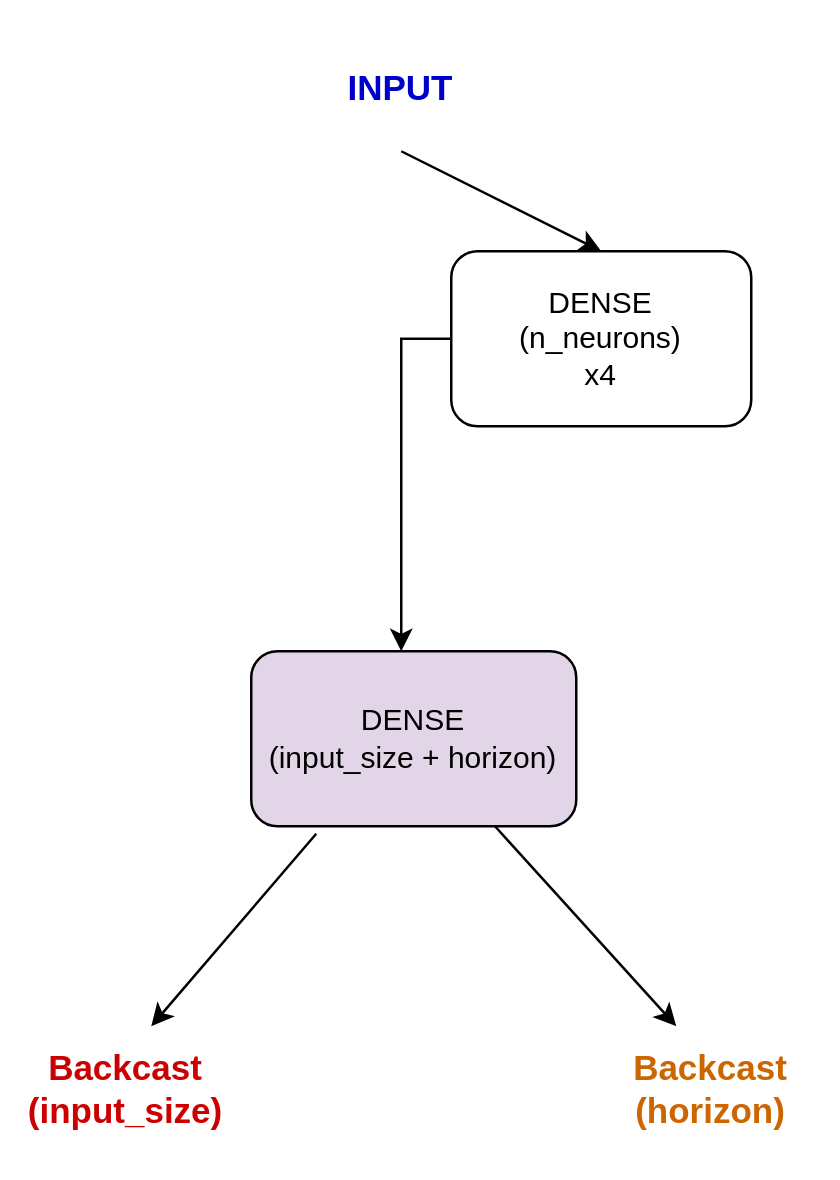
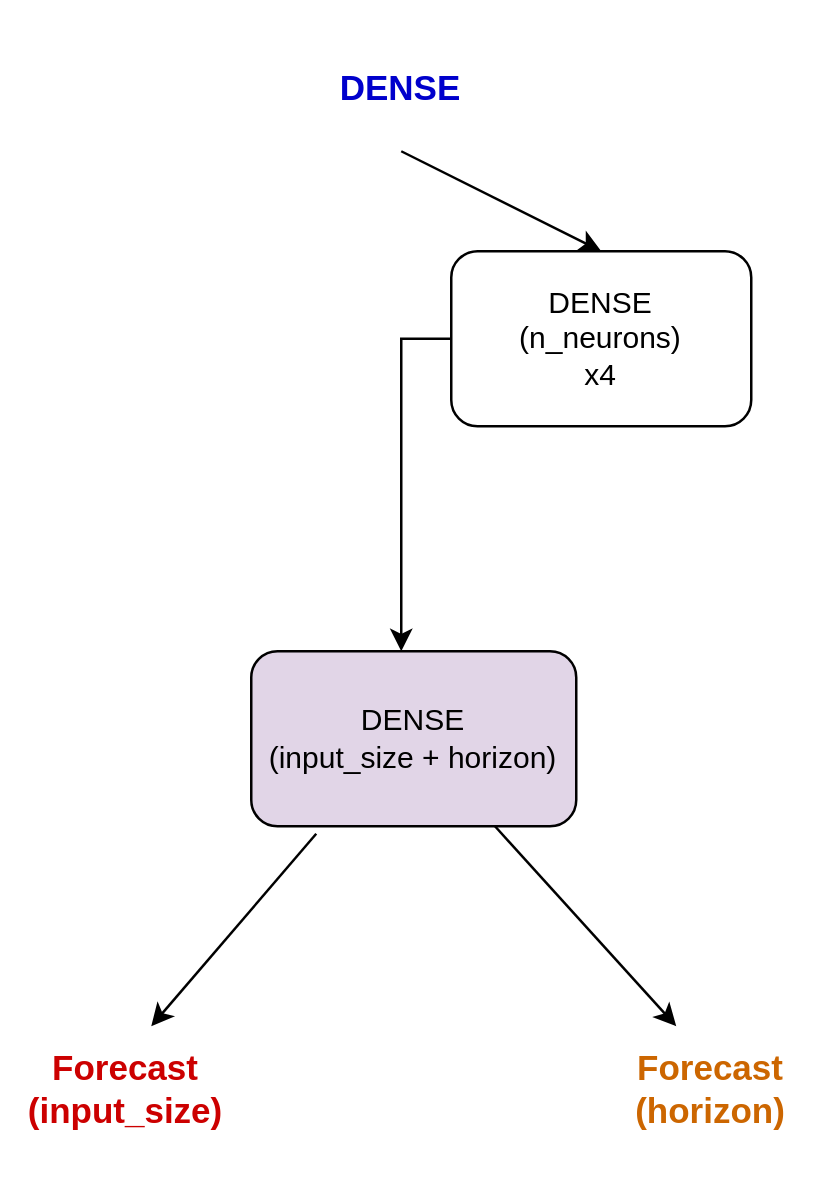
(401, 89) -> (401, 89)
(126, 1089) -> (126, 1089)
(711, 1089) -> (711, 1089)
